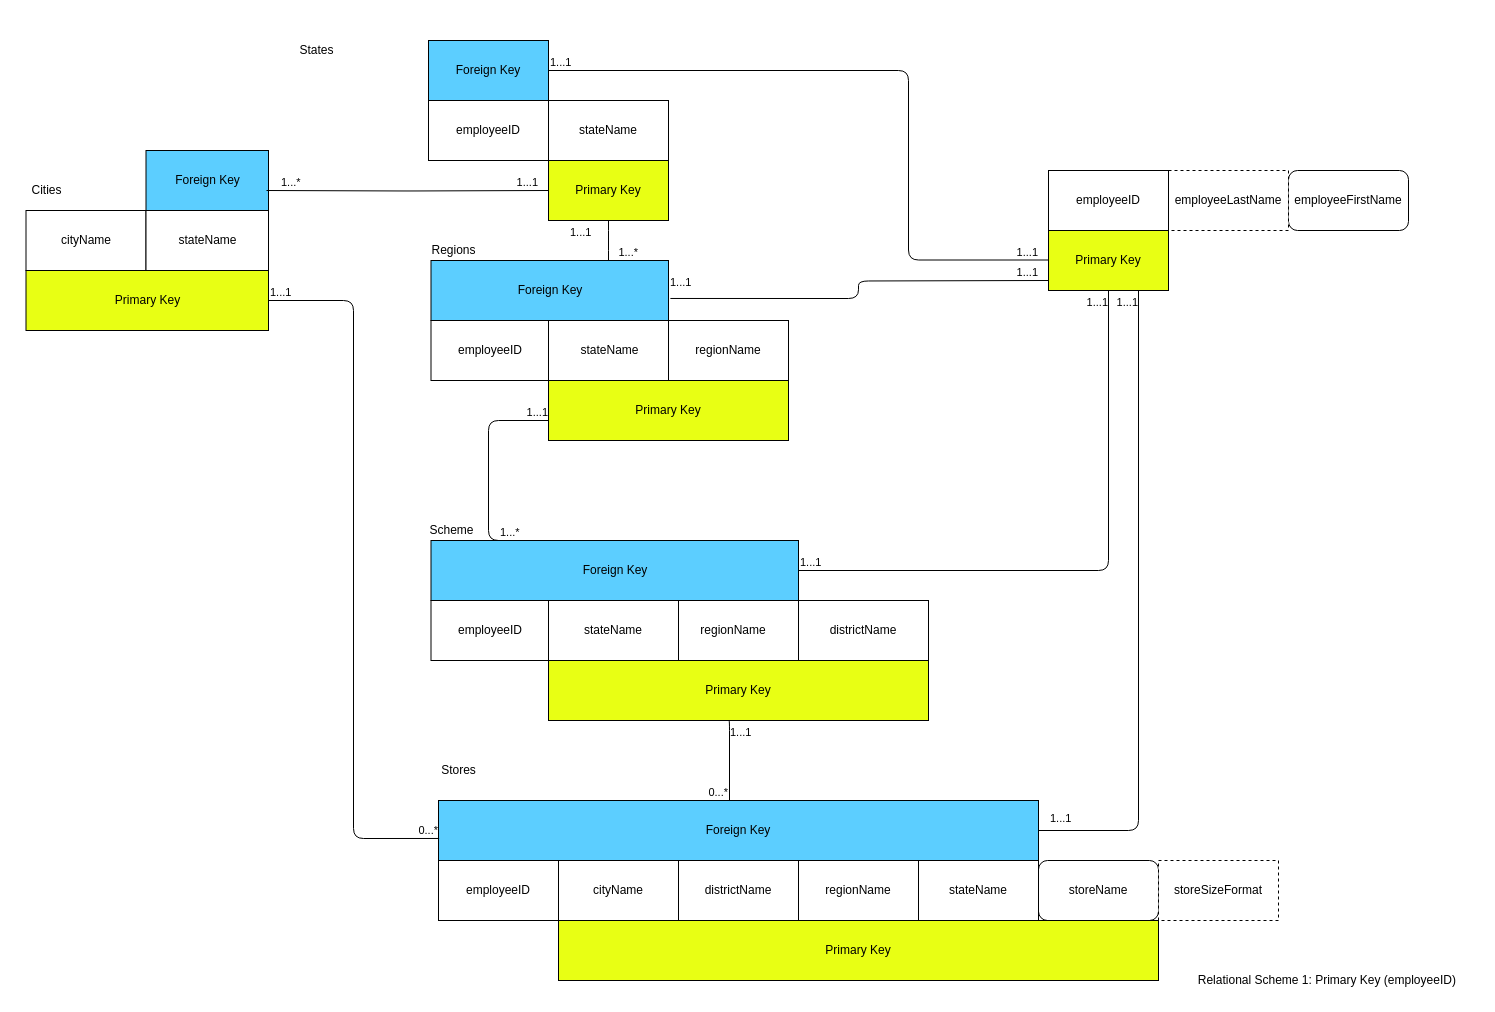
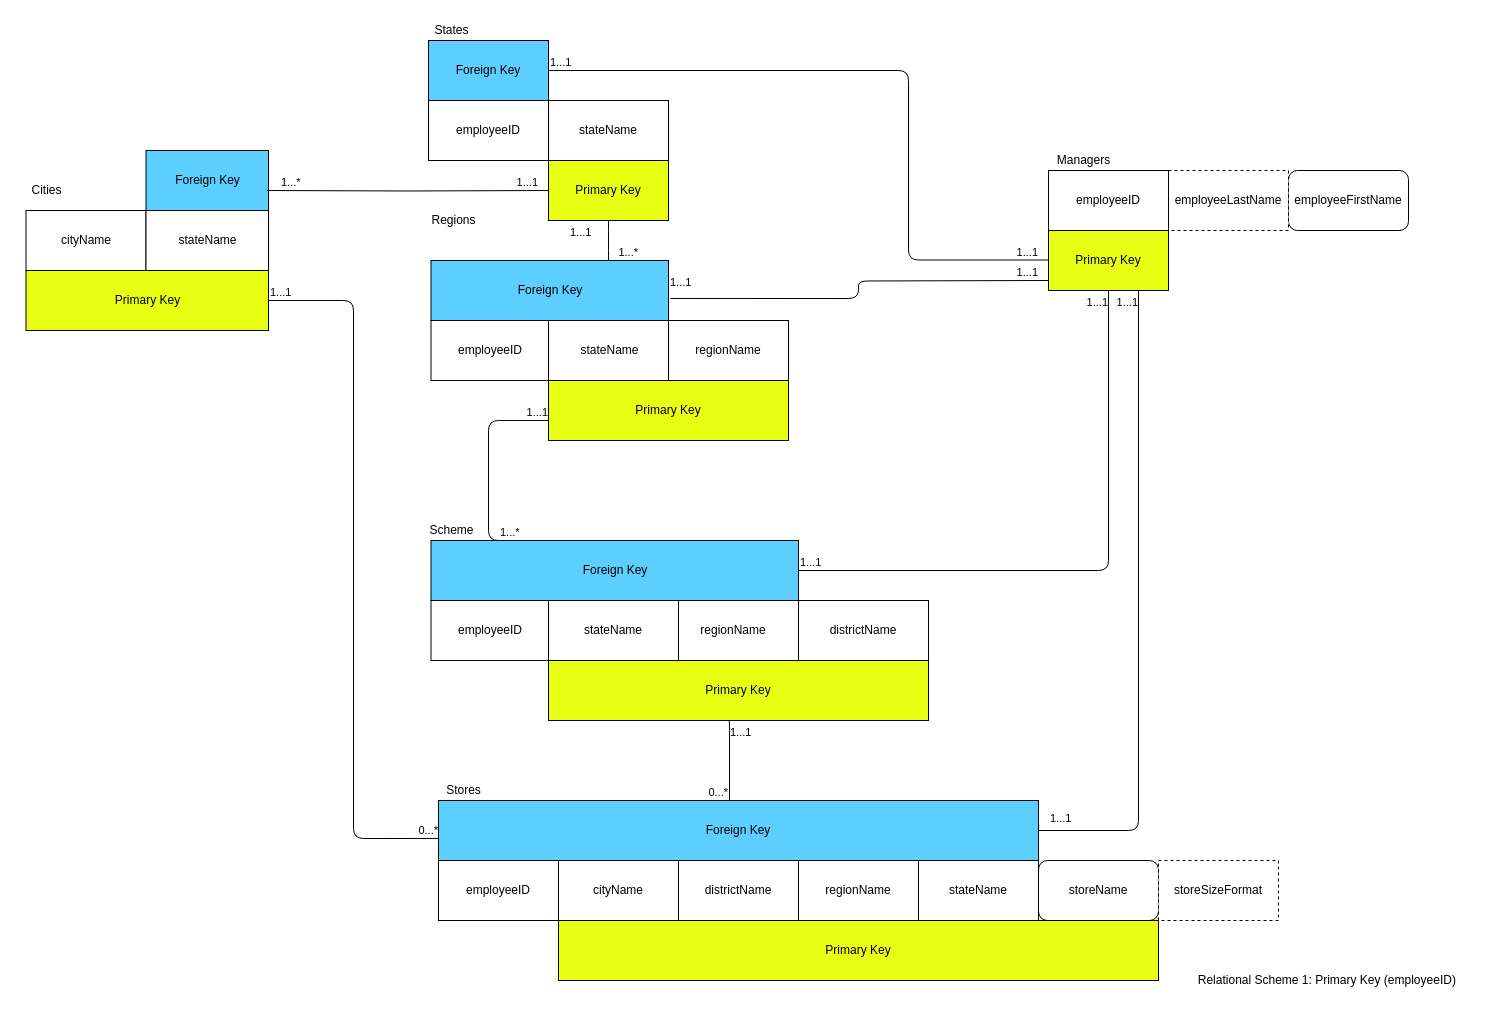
(316, 51) -> (451, 31)
none -> (1084, 161)
(454, 251) -> (454, 221)
(459, 771) -> (464, 791)
